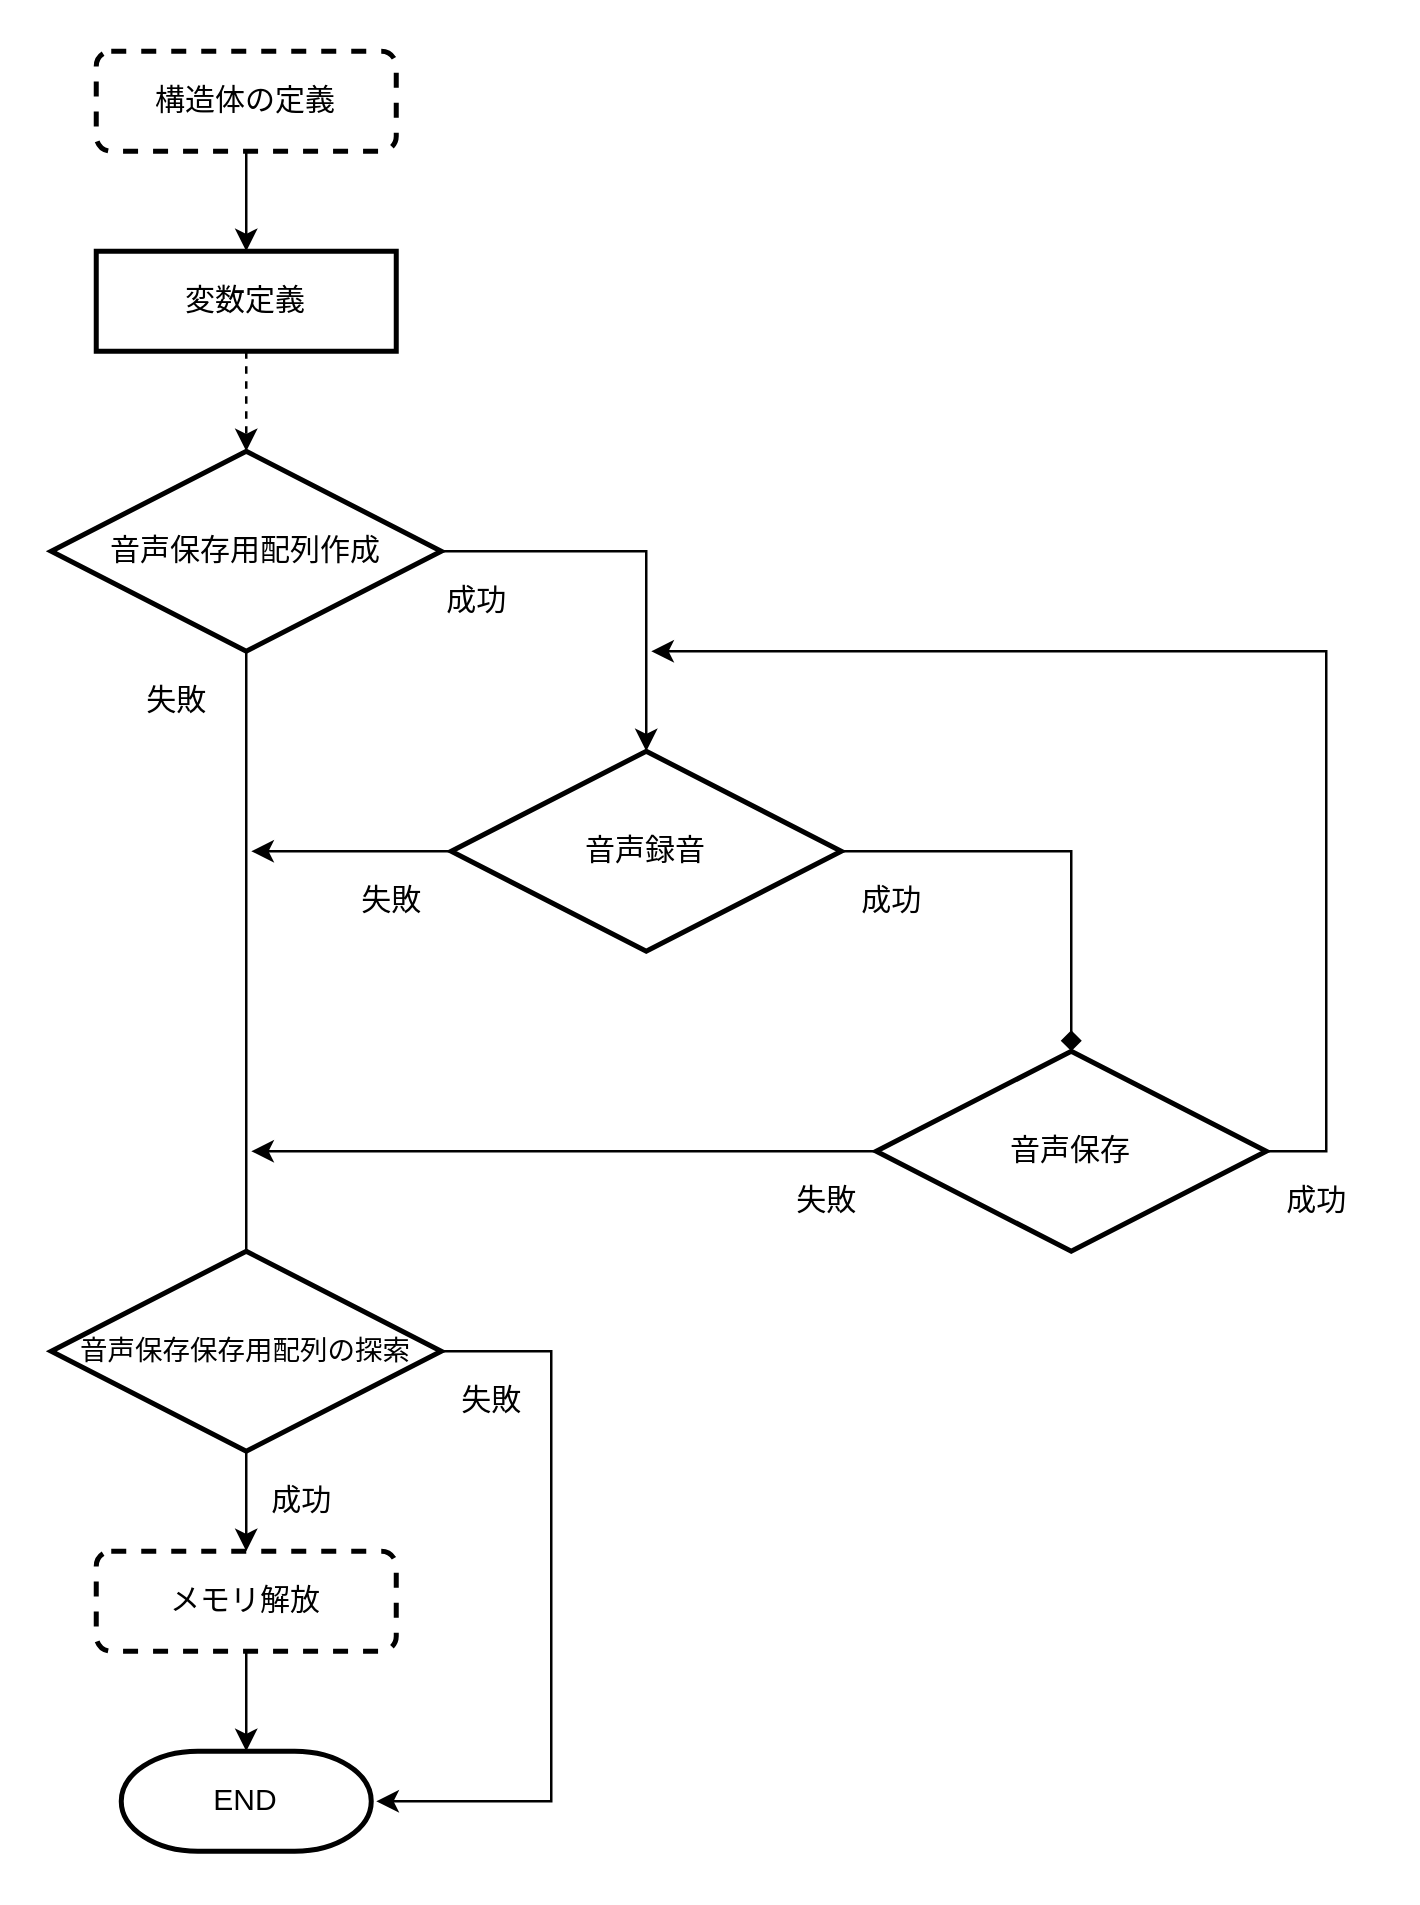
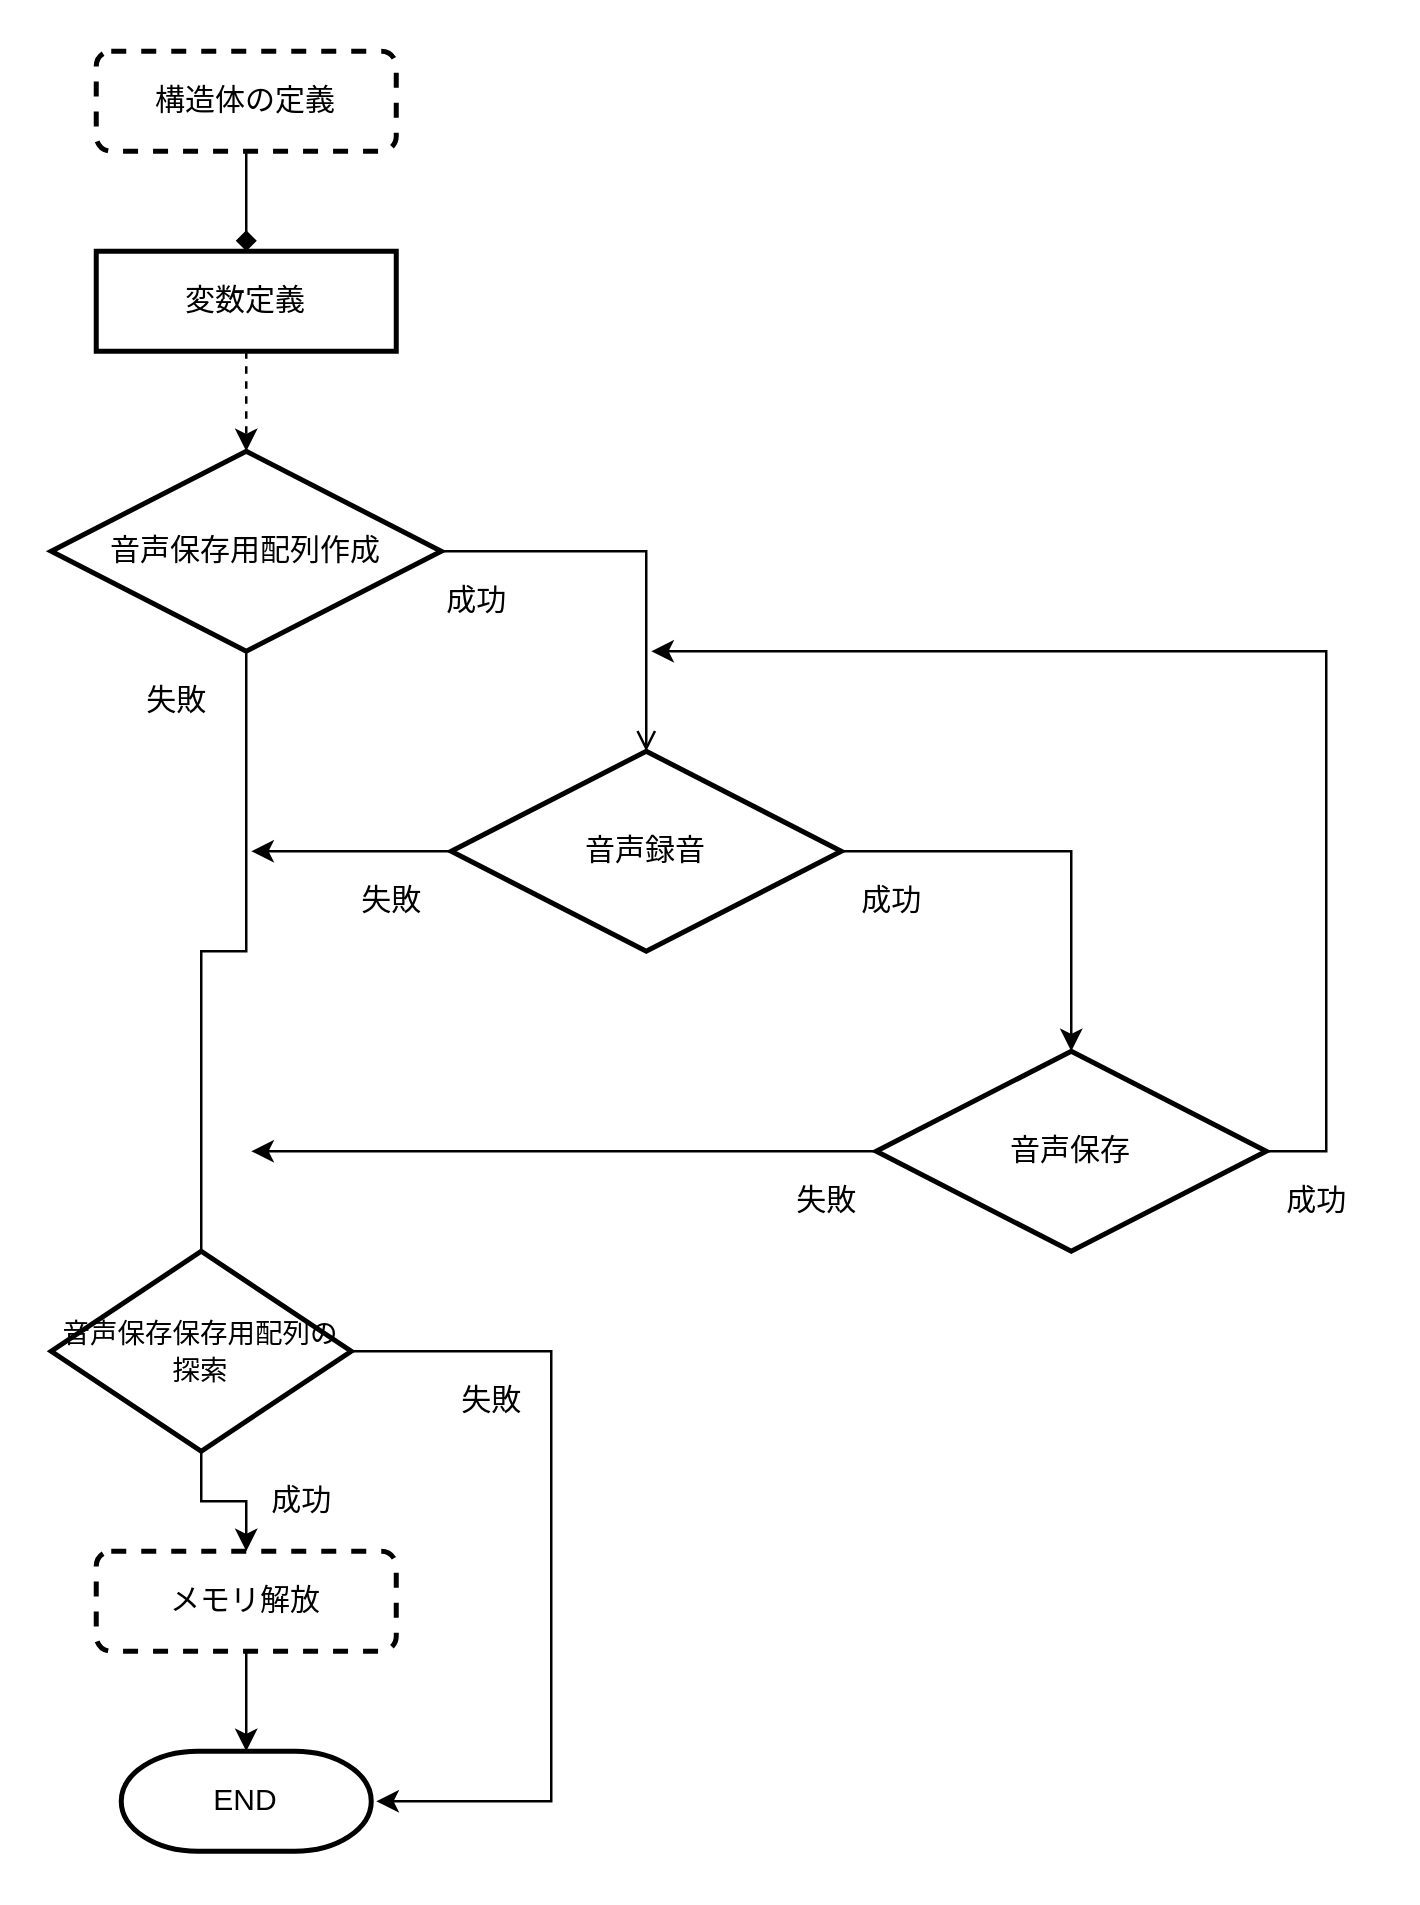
(246, 232) -> (246, 231)
(646, 733) -> (646, 737)
(1071, 1031) -> (1071, 1032)
(246, 1351) -> (201, 1351)
